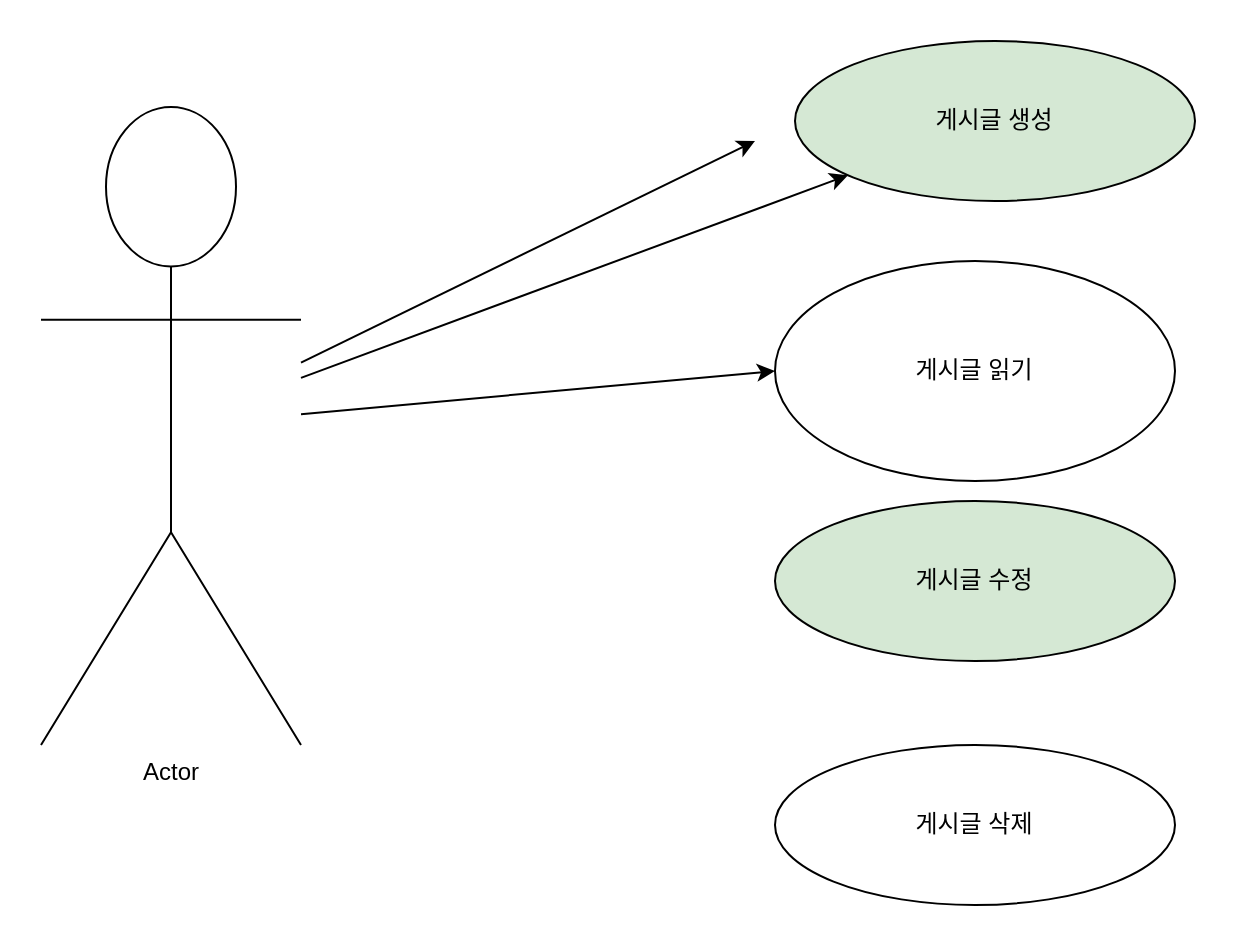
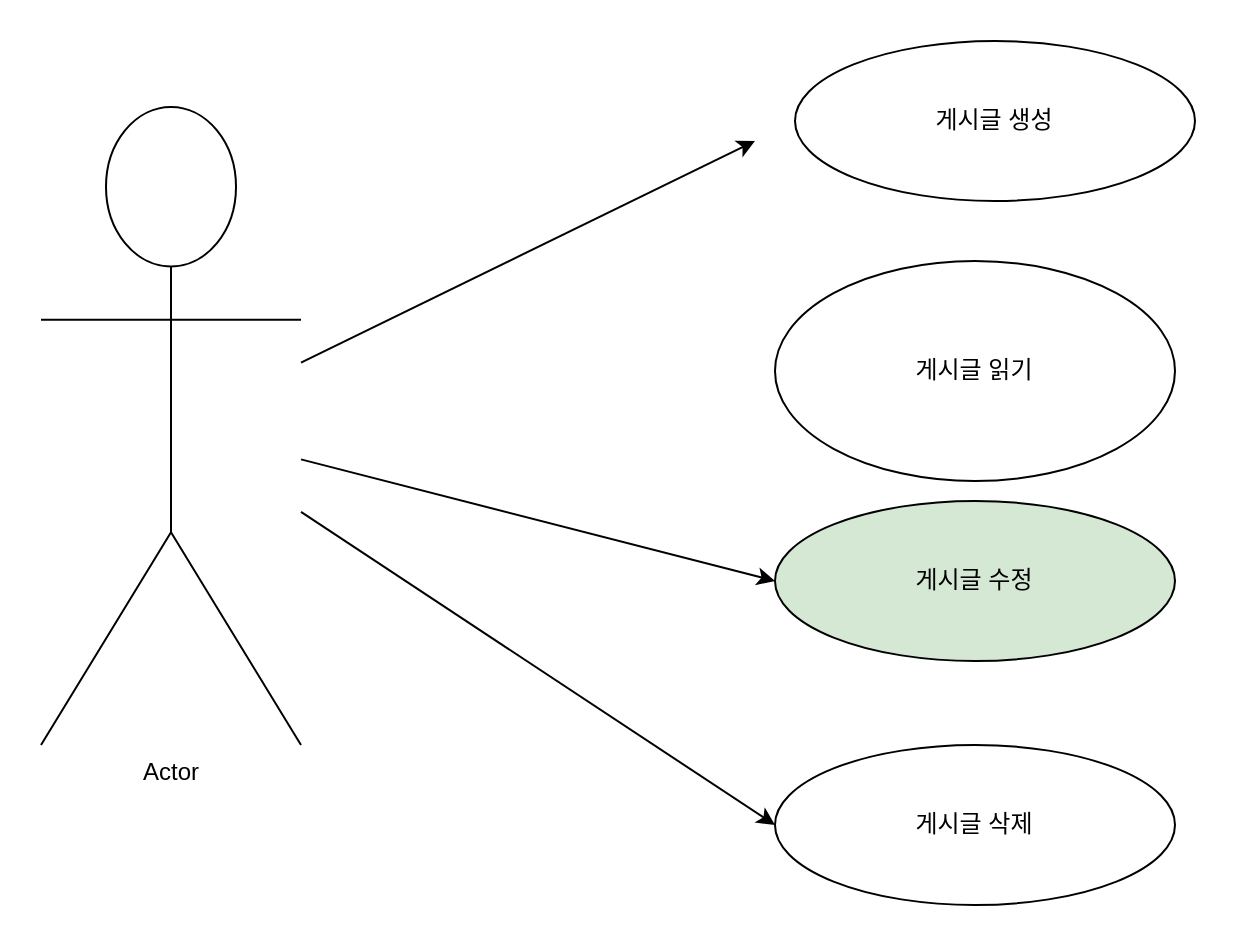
(995, 121) -> (995, 121)
(569, 279) -> (532, 665)
(531, 393) -> none
none -> (532, 519)
